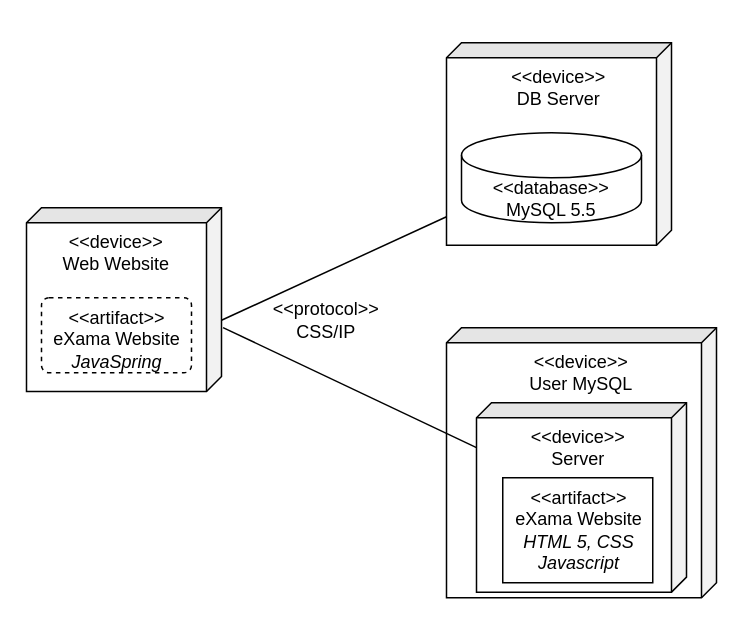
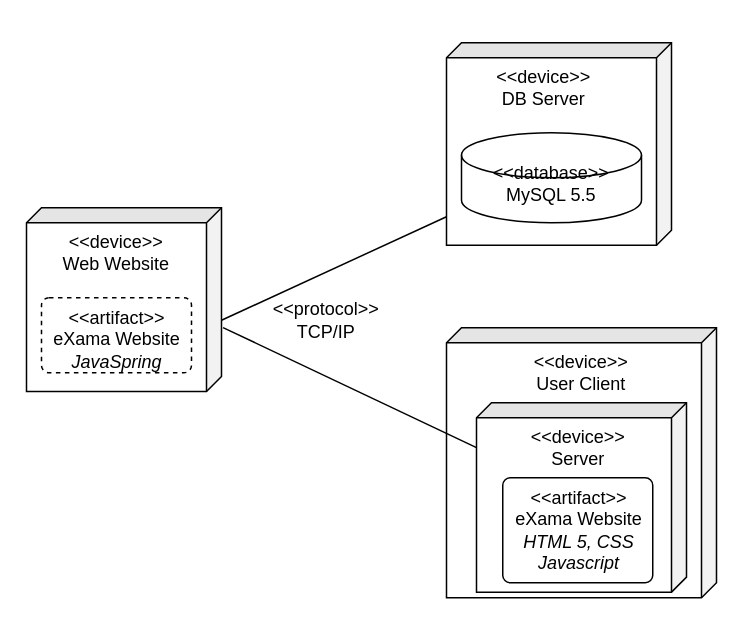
(559, 88) -> (544, 88)
(551, 199) -> (551, 184)
(326, 320) -> (326, 320)
(581, 373) -> (581, 373)
(578, 530) -> (578, 530)
